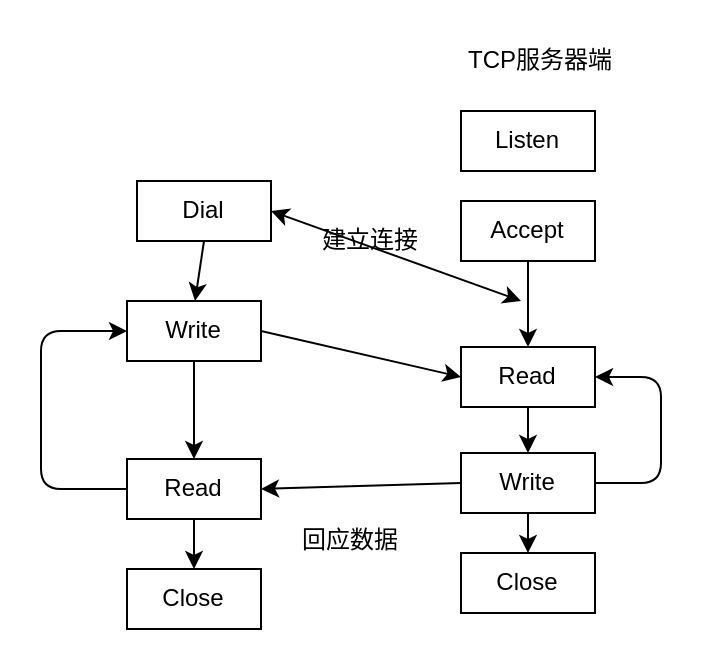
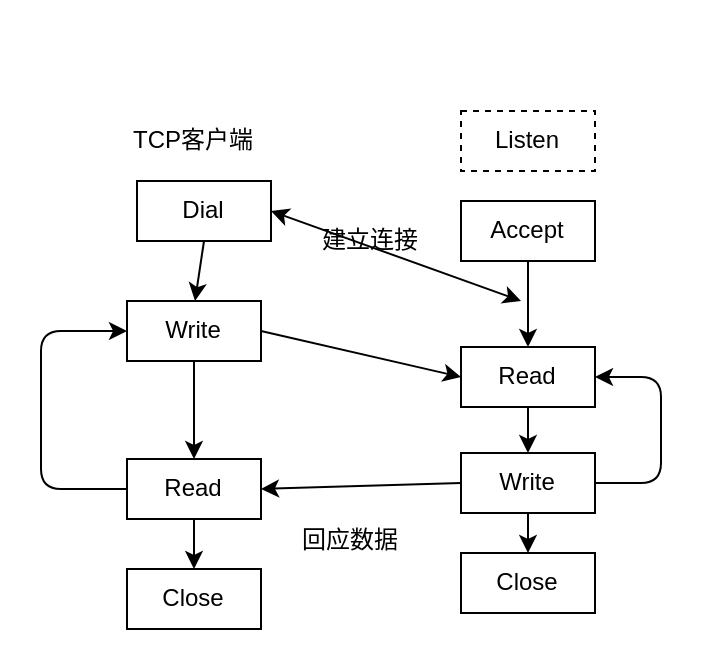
(541, 61) -> none
none -> (194, 141)
(528, 141) -> (528, 141)
